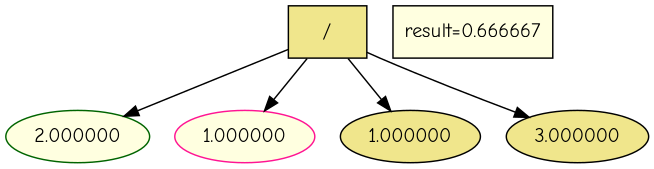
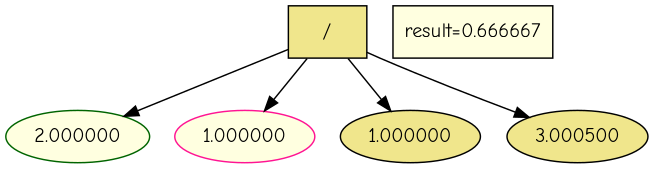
(577, 137) -> (577, 137)
